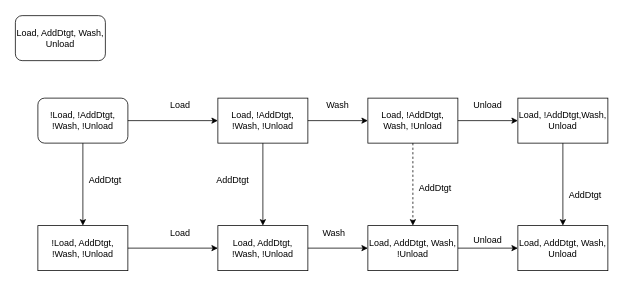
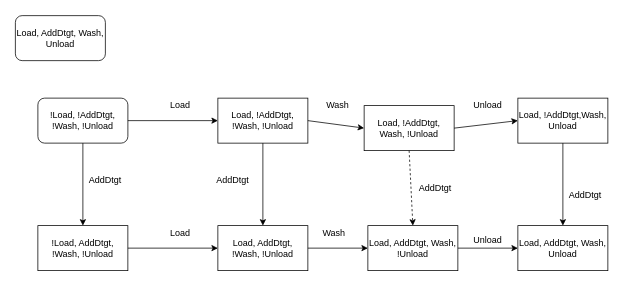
(413, 120) -> (409, 128)
